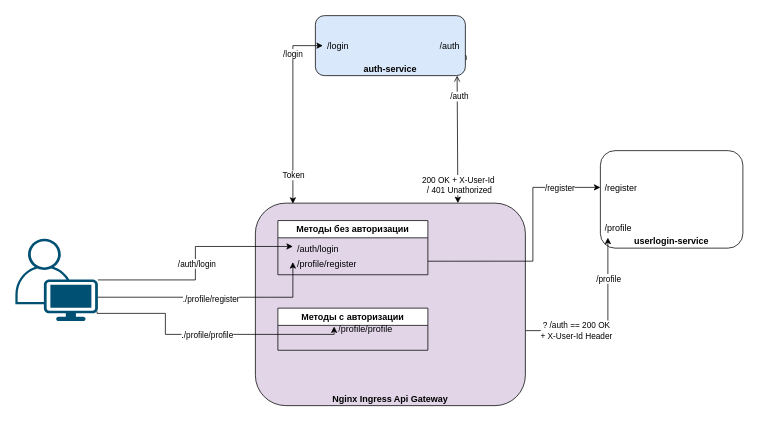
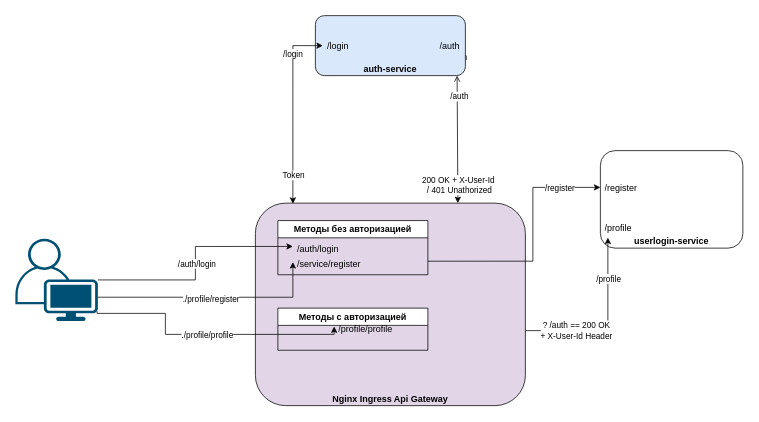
(353, 229) -> (353, 229)
(331, 270) -> (331, 270)
(353, 317) -> (353, 317)
